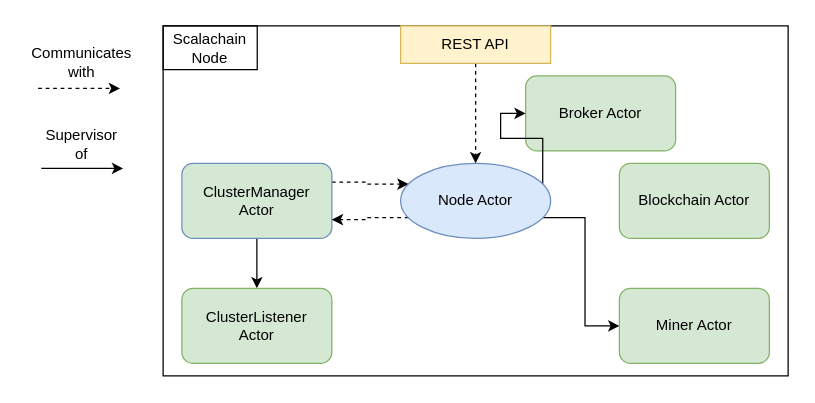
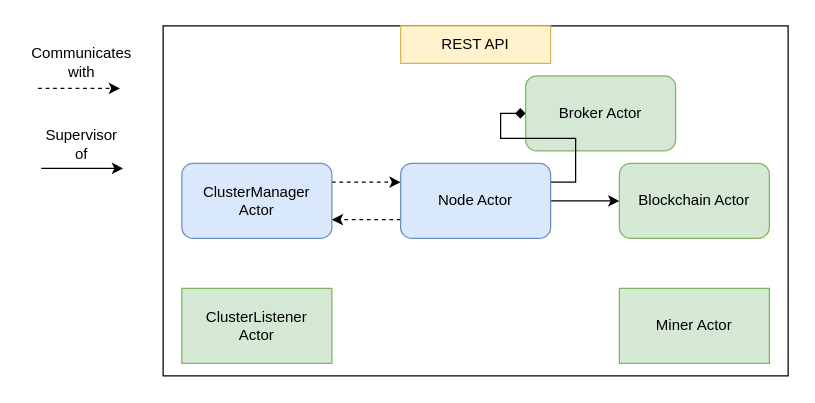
(210, 48) -> none
(476, 109) -> none
(516, 113) -> (515, 113)
(257, 201) -> (257, 201)
(476, 201) -> (476, 201)
none -> (581, 201)
(257, 259) -> none
(585, 263) -> none
(257, 326) -> (257, 326)
(694, 326) -> (694, 326)
